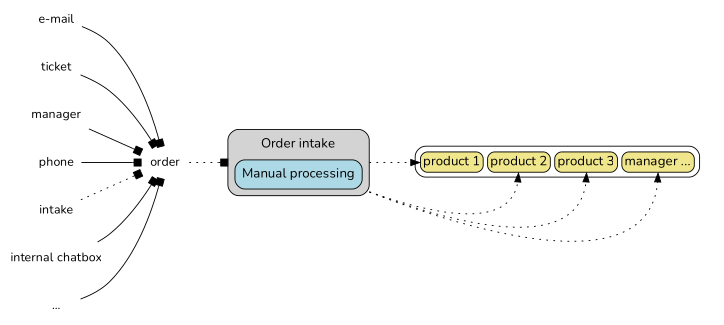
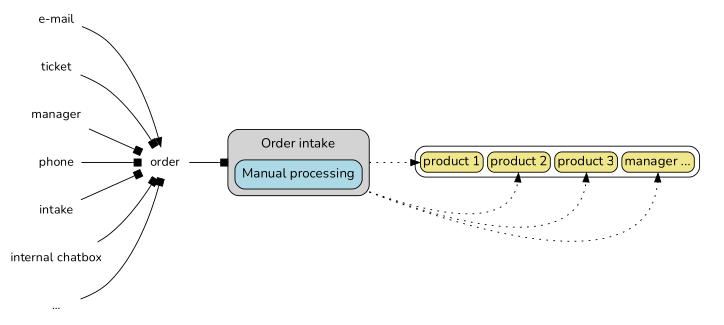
(132, 73) -> (132, 73)
(204, 163) -> (204, 163)
(107, 188) -> (107, 188)
